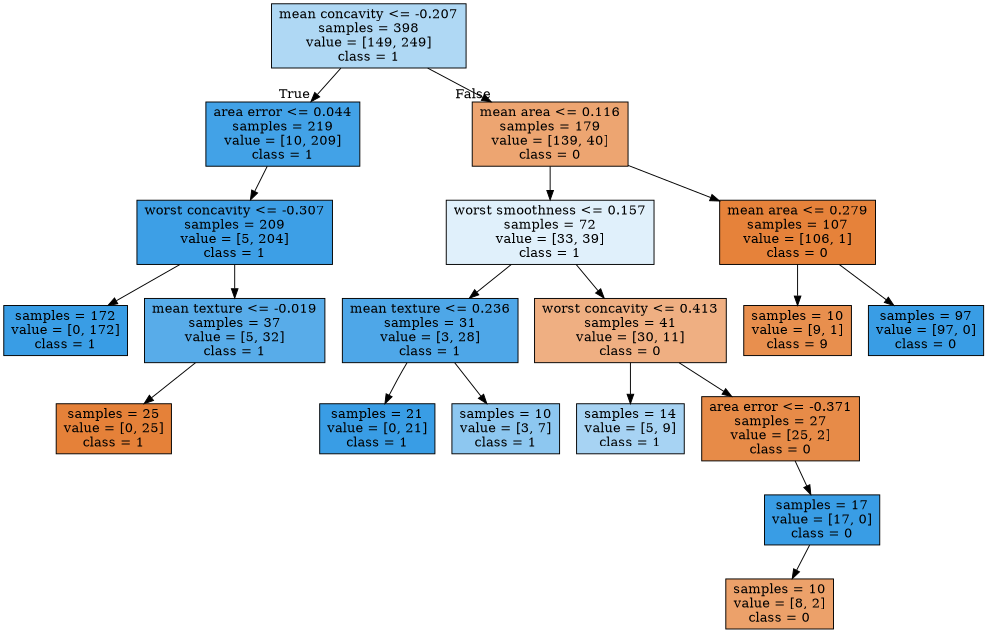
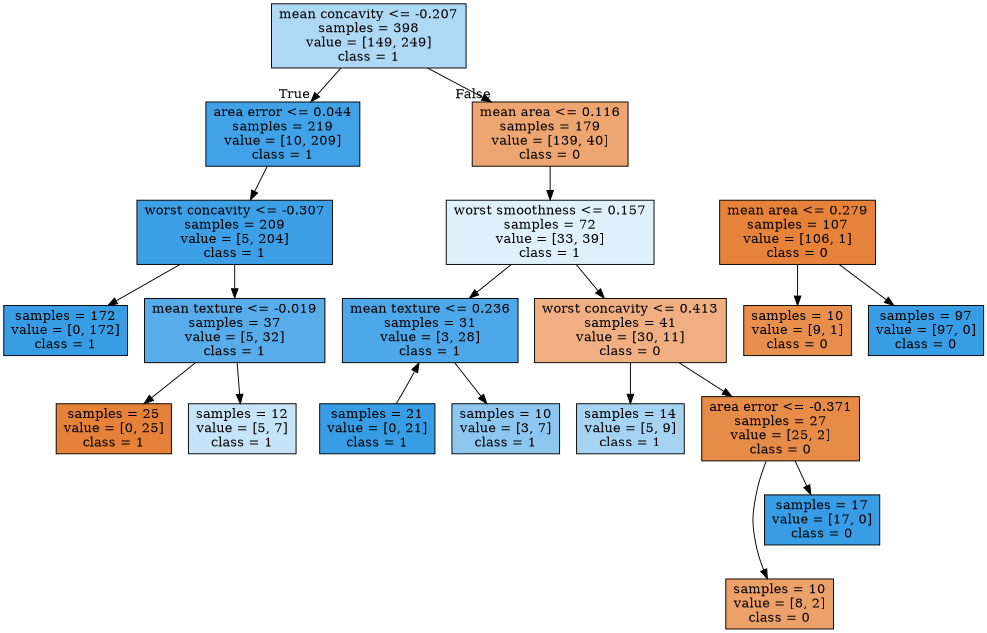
(669, 181) -> none
(798, 331) -> (798, 331)
(398, 379) -> (406, 388)
none -> (242, 429)
(803, 558) -> (753, 515)
